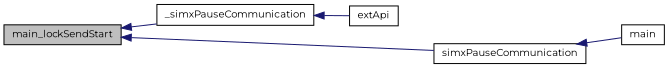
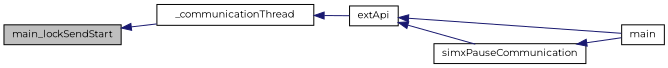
(235, 15) -> (235, 15)
none -> (515, 26)
(283, 44) -> (442, 35)
